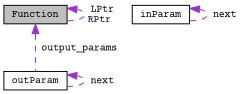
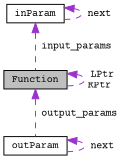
none -> (35, 52)
